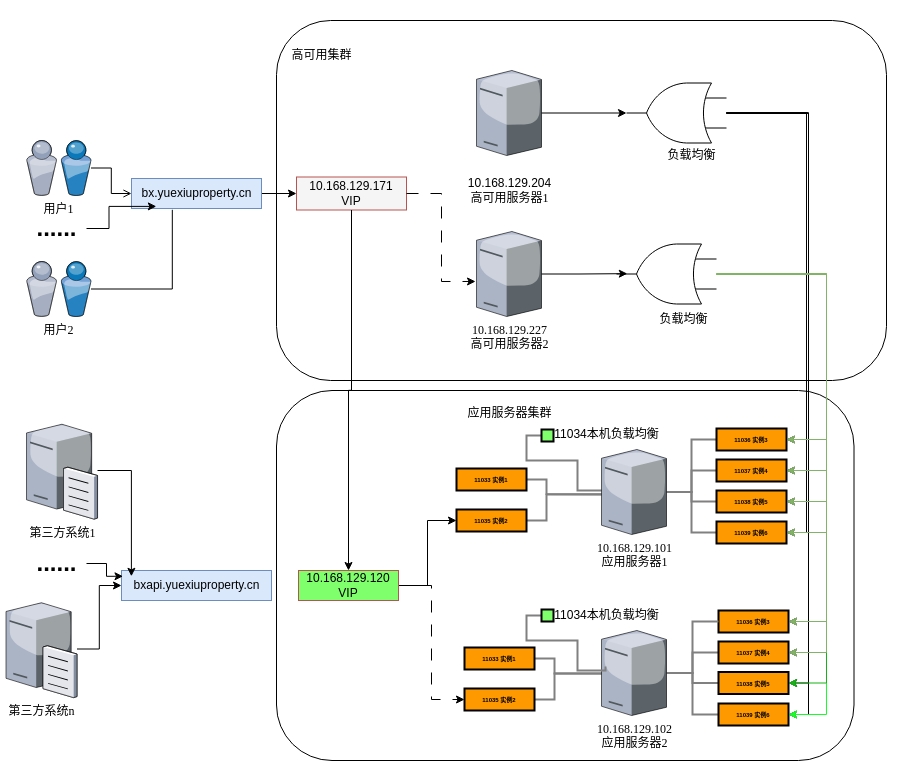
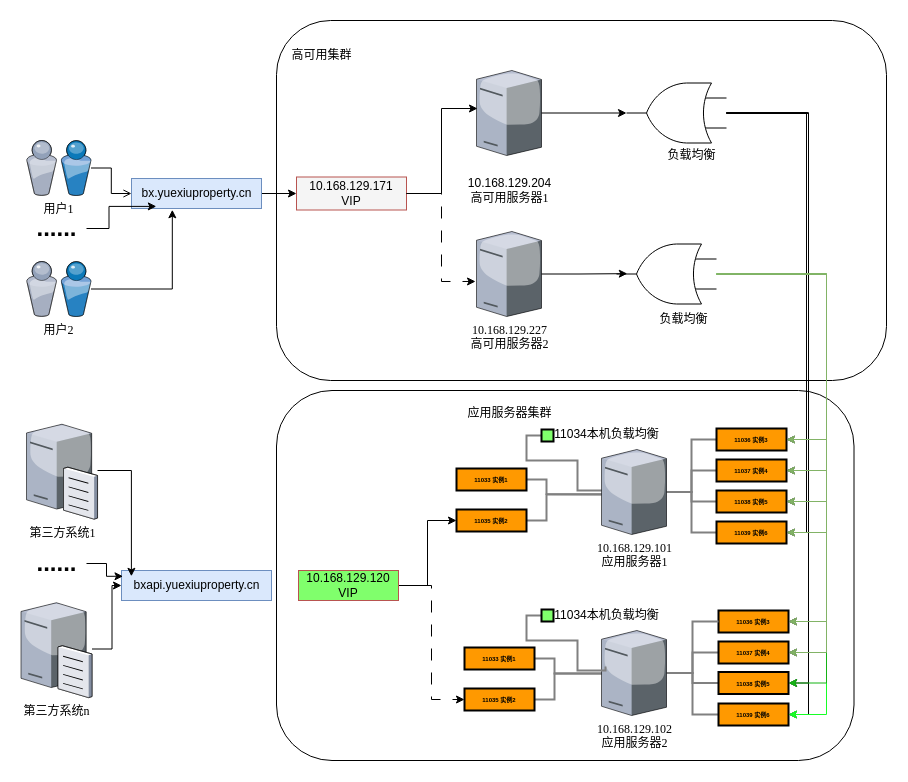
(172, 215) -> (172, 218)
(352, 388) -> (442, 137)
(42, 649) -> (57, 649)
